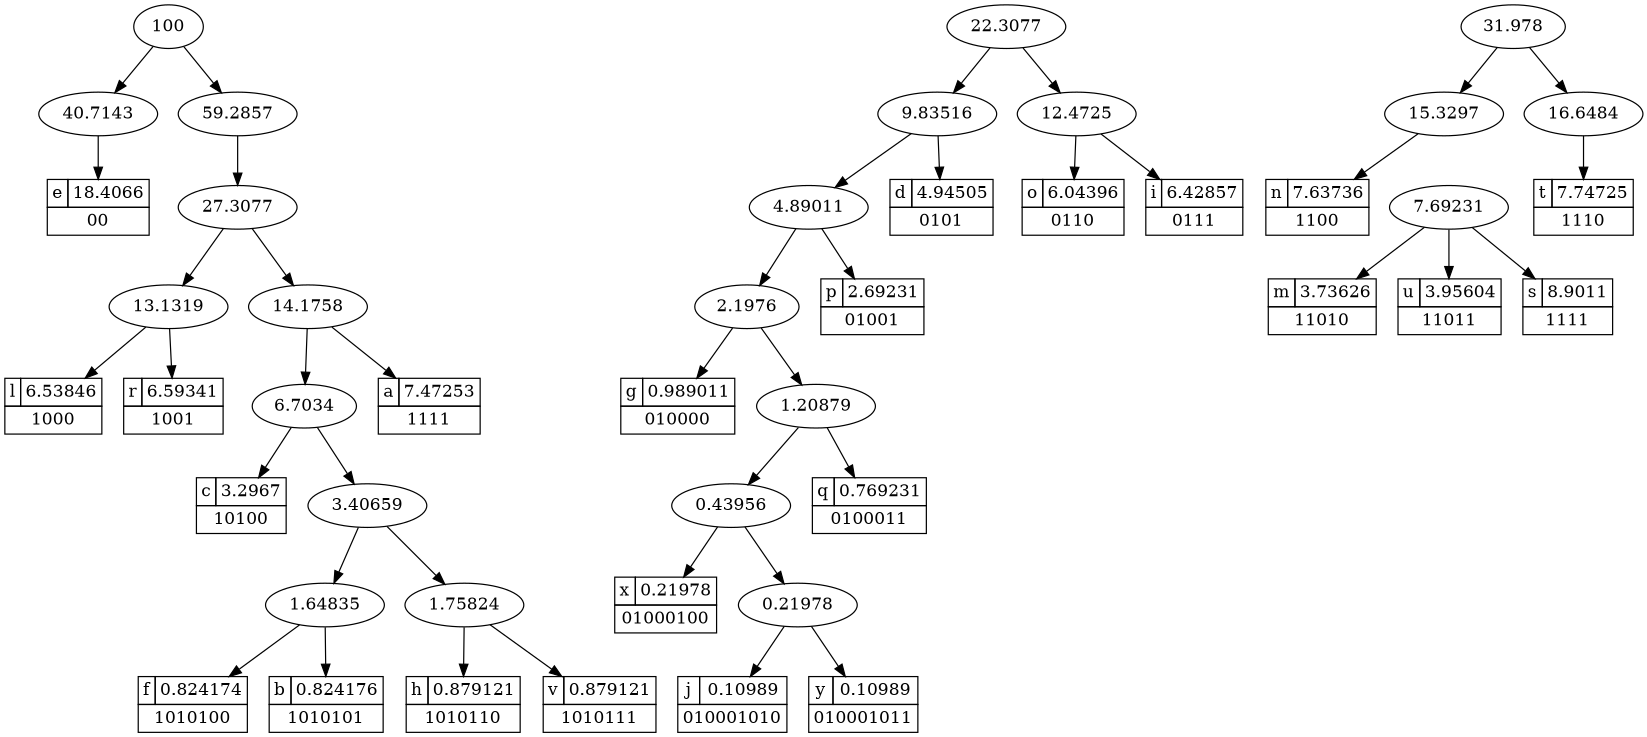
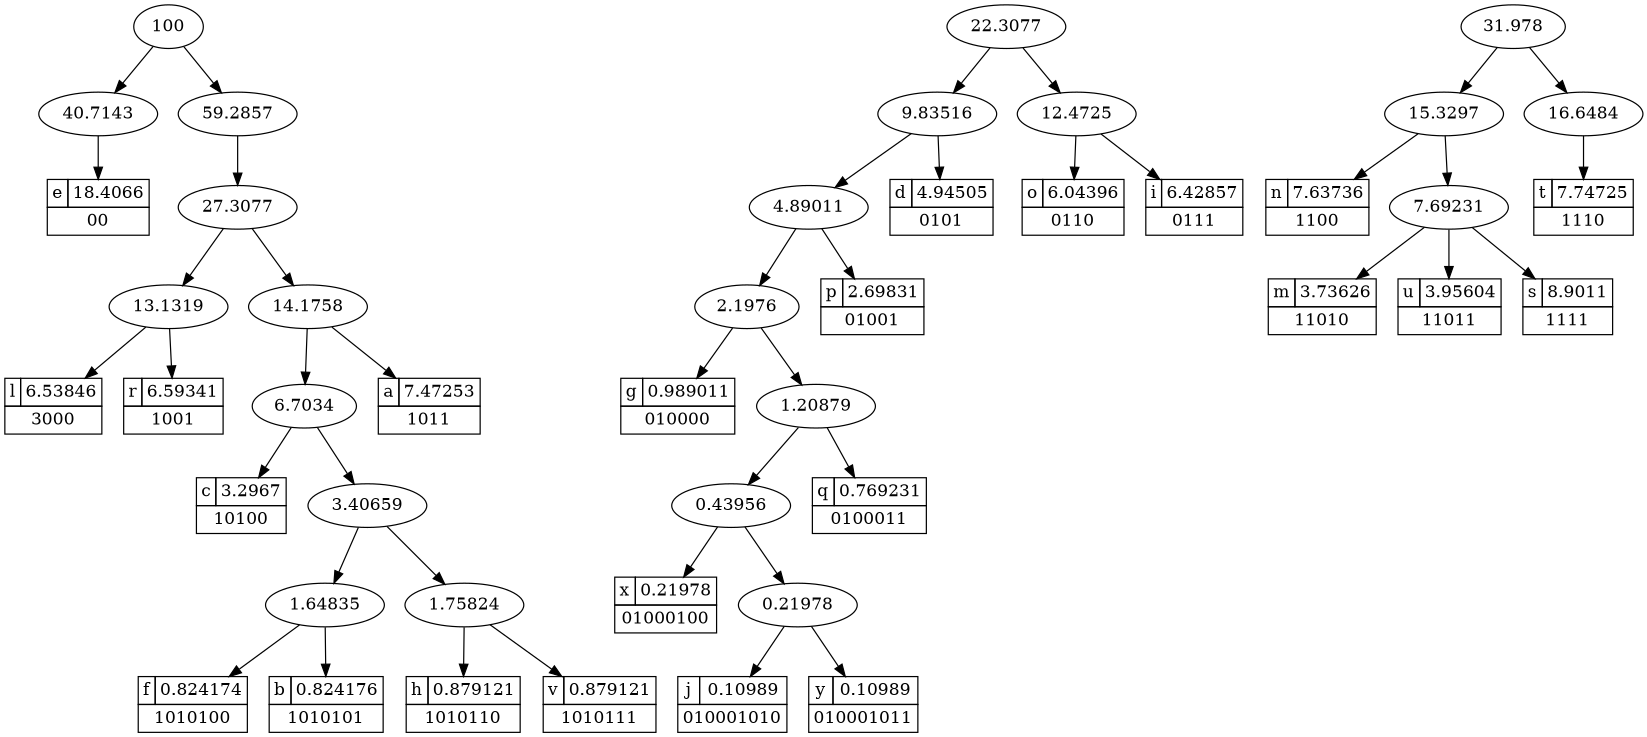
none -> (1446, 154)
(883, 292) -> (883, 292)
(53, 420) -> (53, 420)
(429, 420) -> (429, 420)
